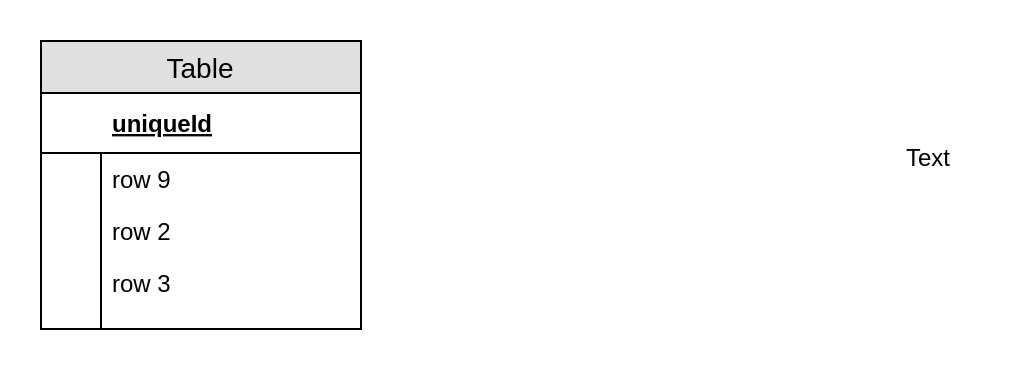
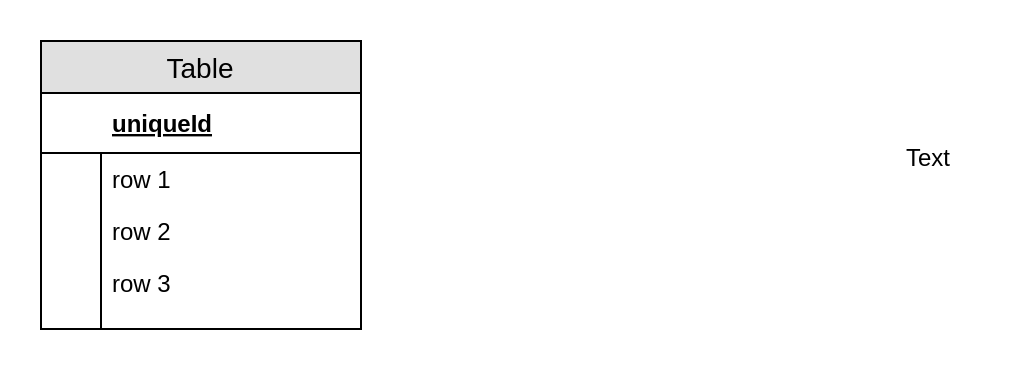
(142, 180) -> (142, 180)
